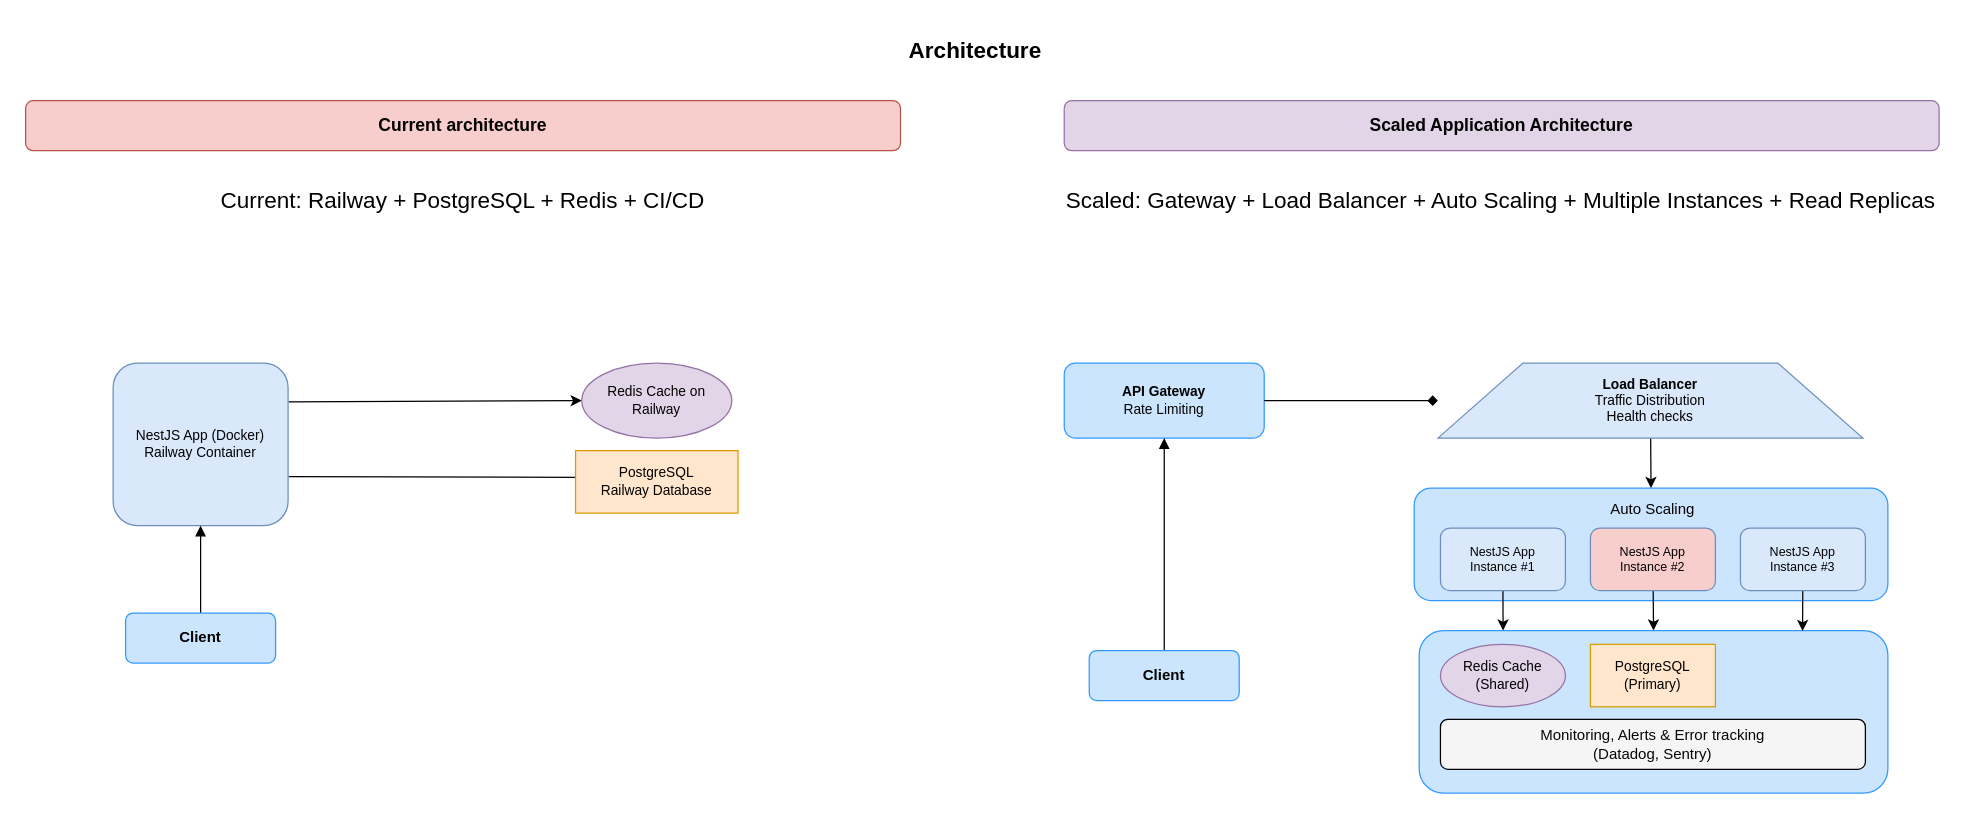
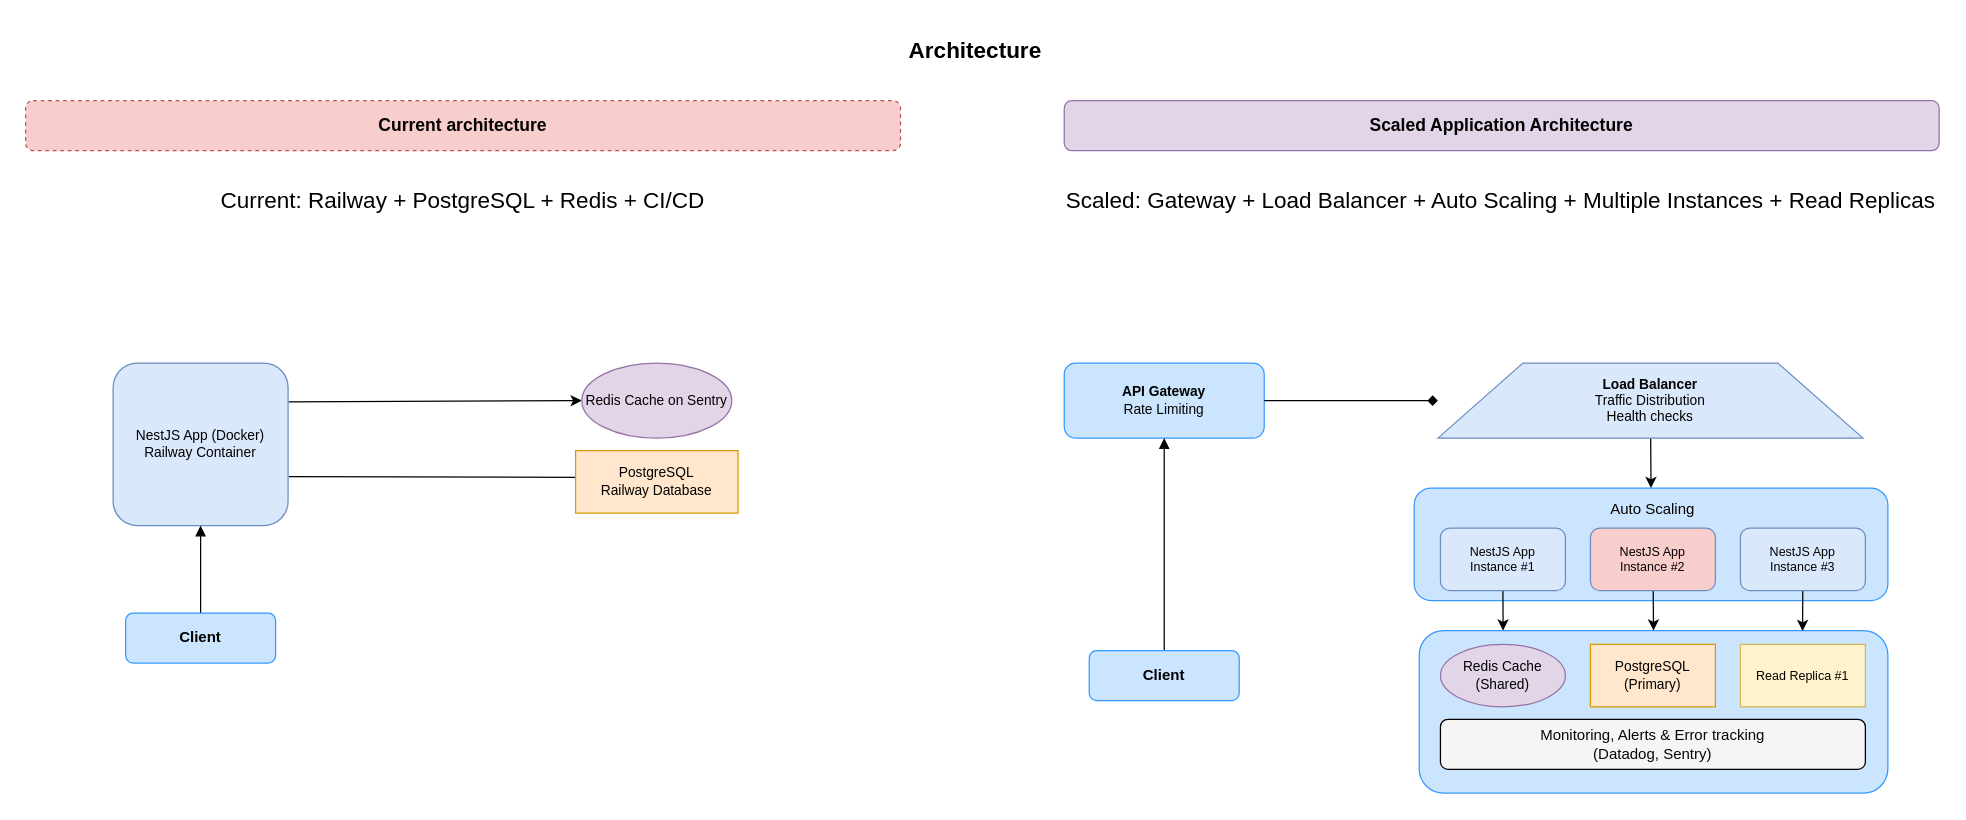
(463, 126) -> (463, 126)
(657, 401) -> (657, 401)
none -> (1803, 676)
